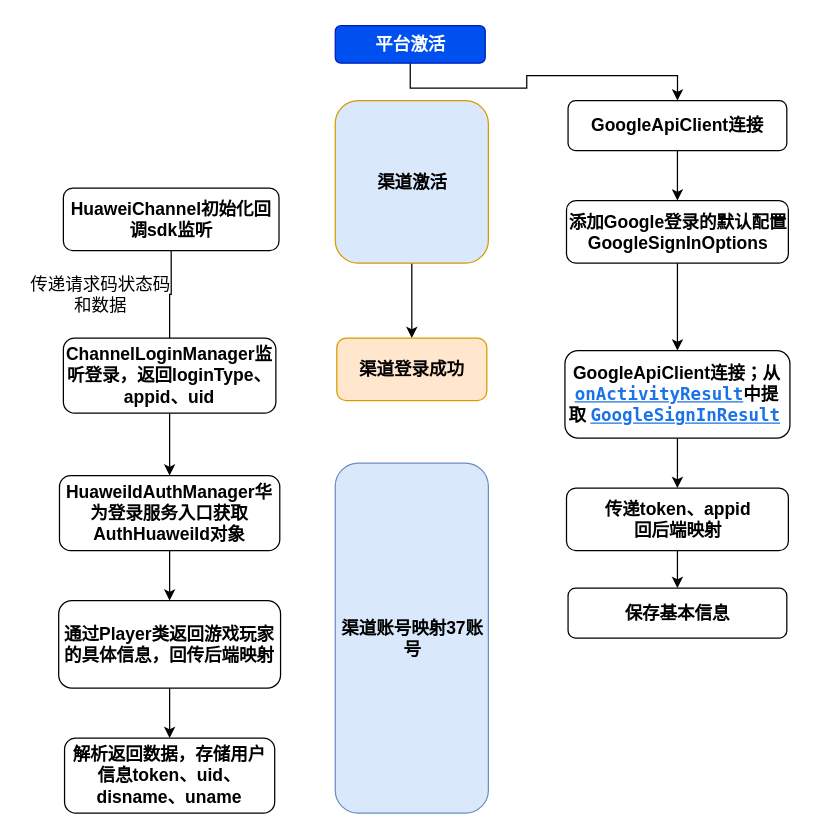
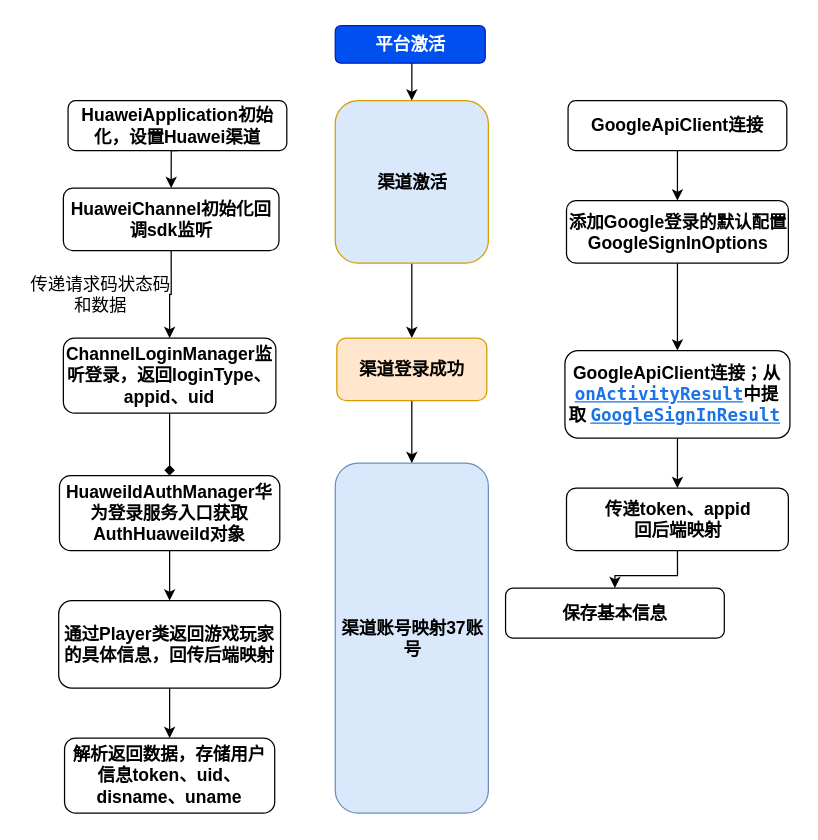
(534, 76) -> (412, 77)
none -> (177, 126)
none -> (171, 162)
(169, 331) -> (169, 328)
none -> (412, 428)
(169, 466) -> (169, 465)
(677, 613) -> (615, 613)
